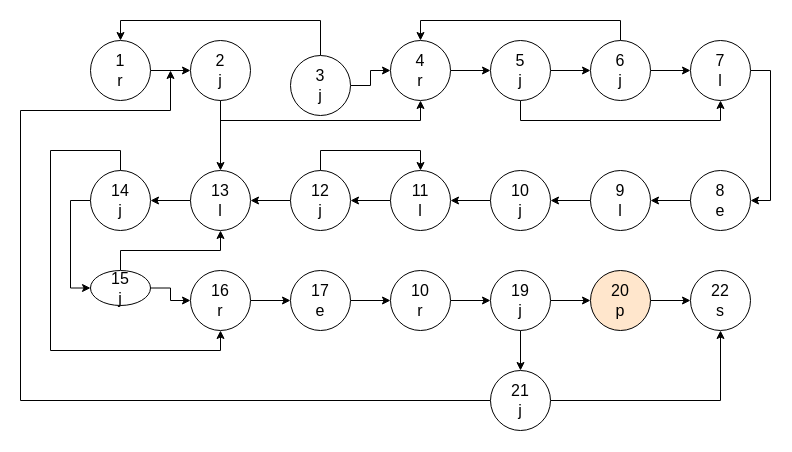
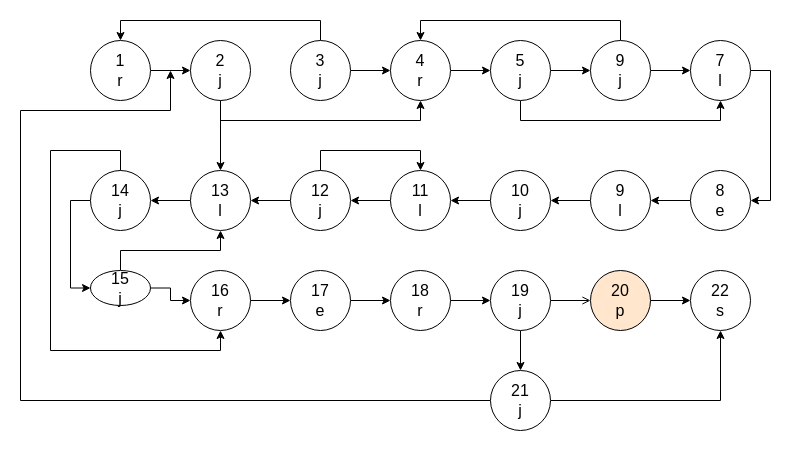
(621, 71) -> (621, 71)
(321, 86) -> (321, 71)
(421, 301) -> (421, 301)
(582, 301) -> (584, 301)
